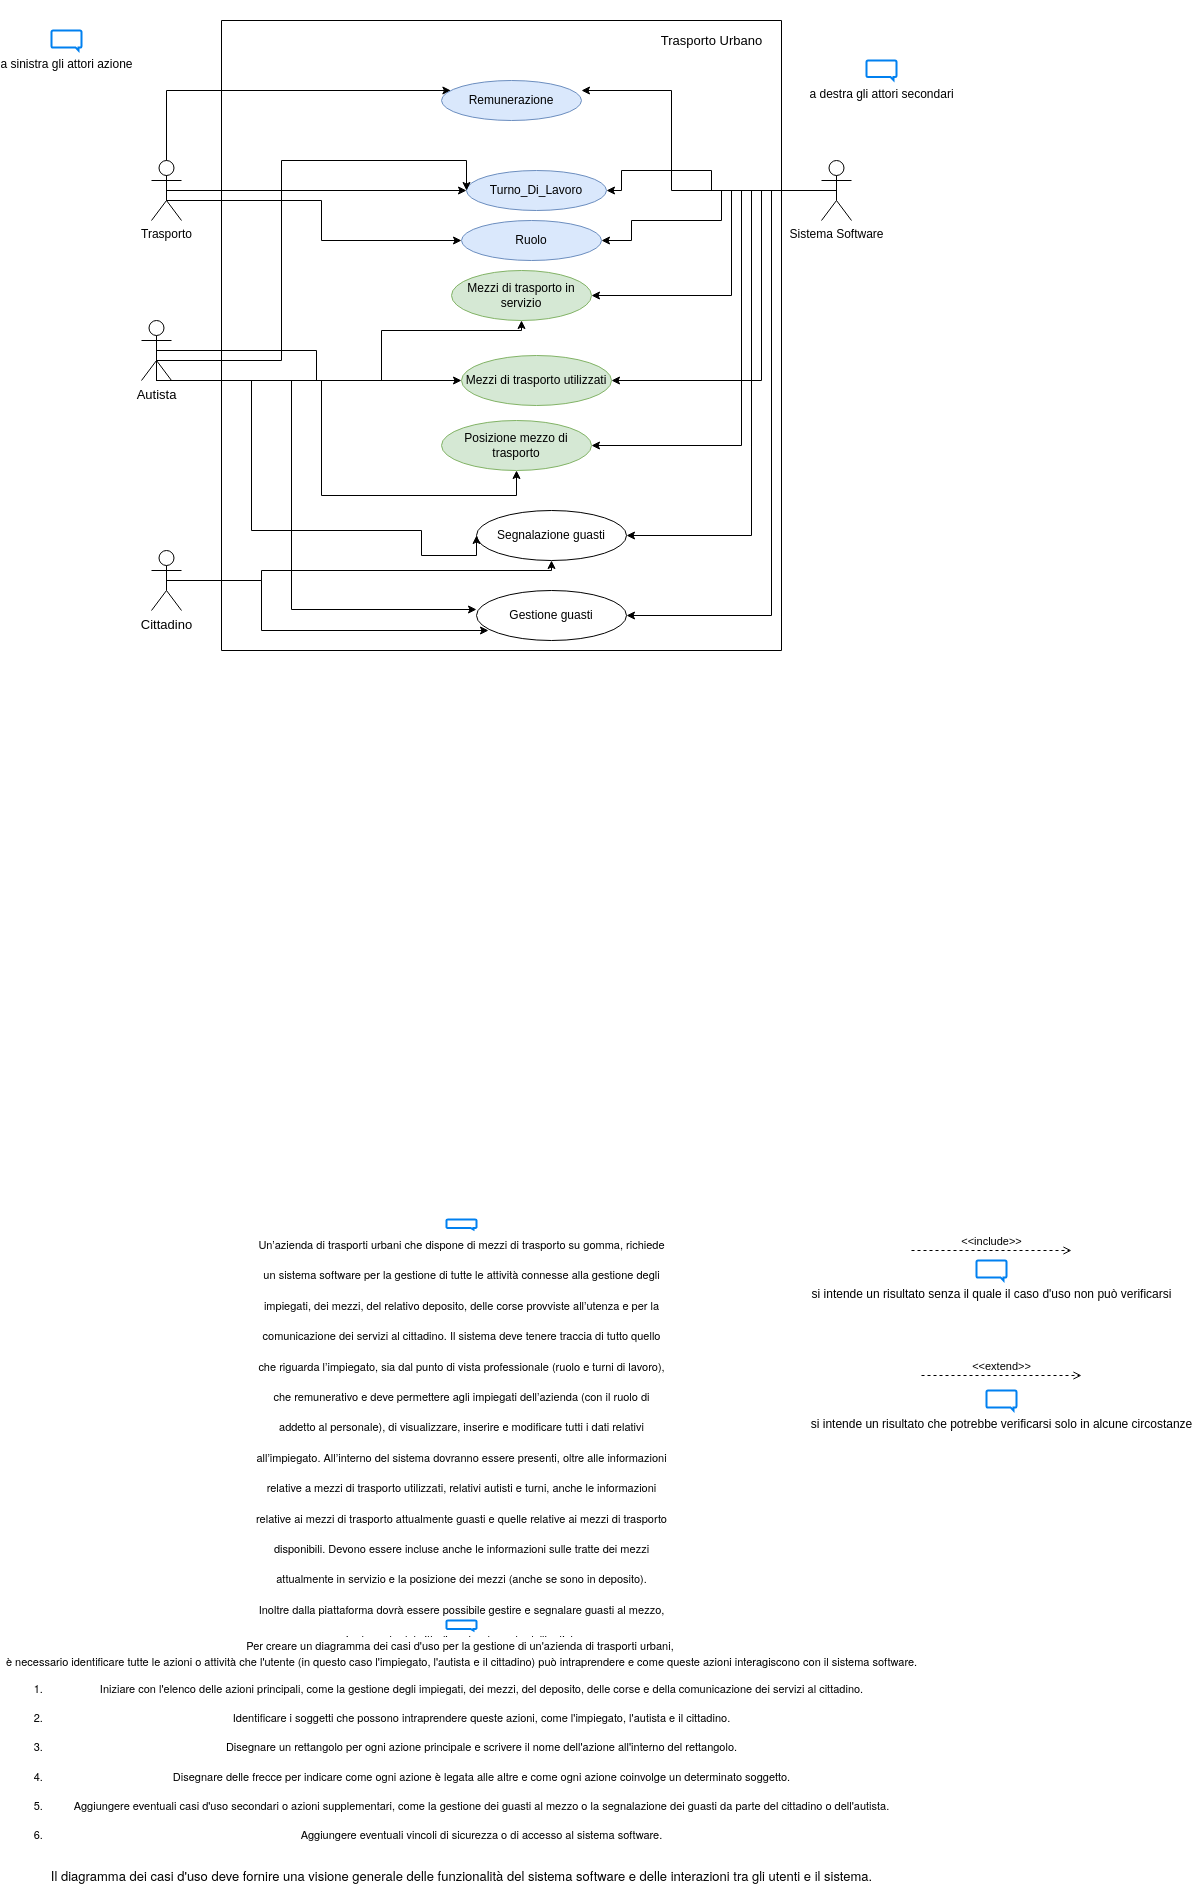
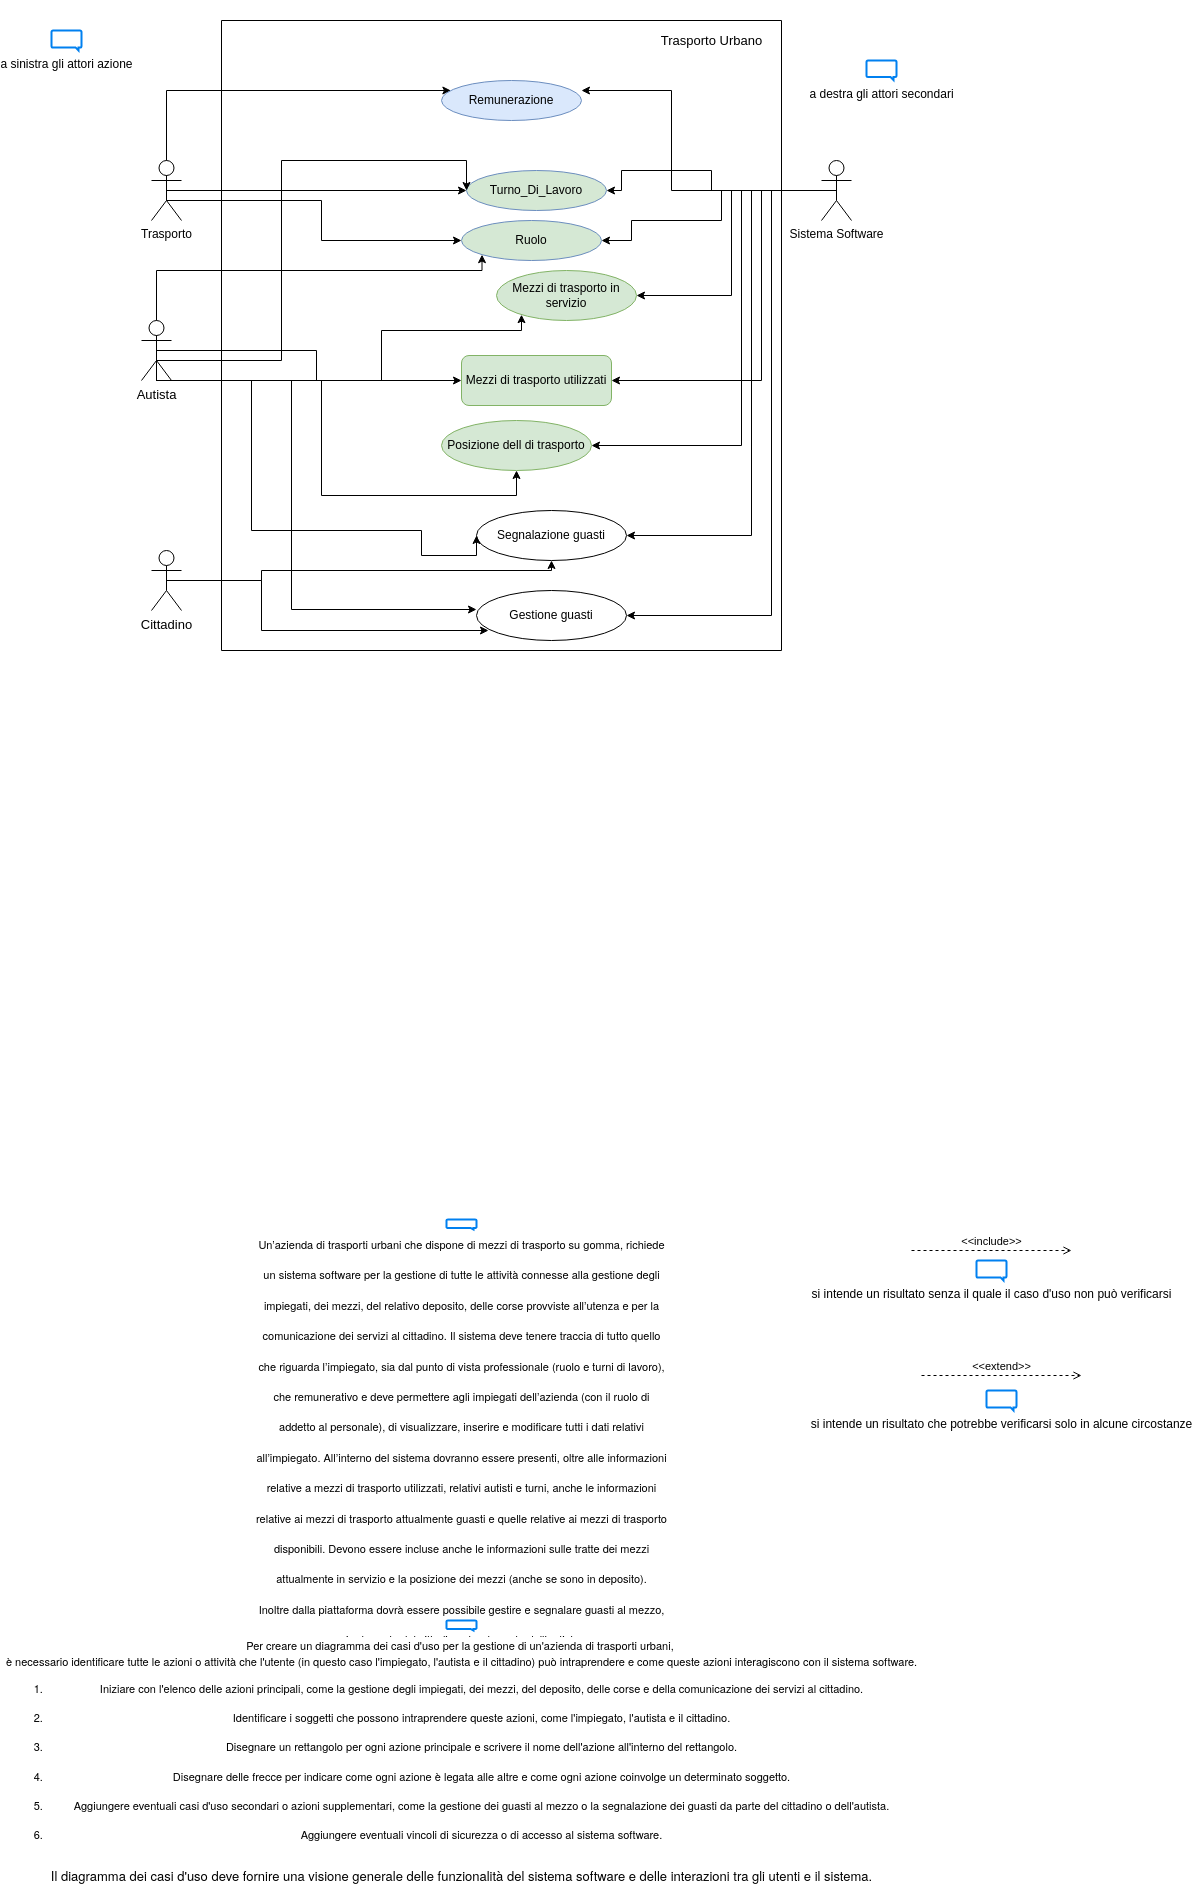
(537, 191) -> (537, 191)
(532, 241) -> (532, 241)
none -> (299, 271)
(522, 296) -> (567, 296)
(537, 381) -> (537, 381)
(517, 446) -> (517, 446)
